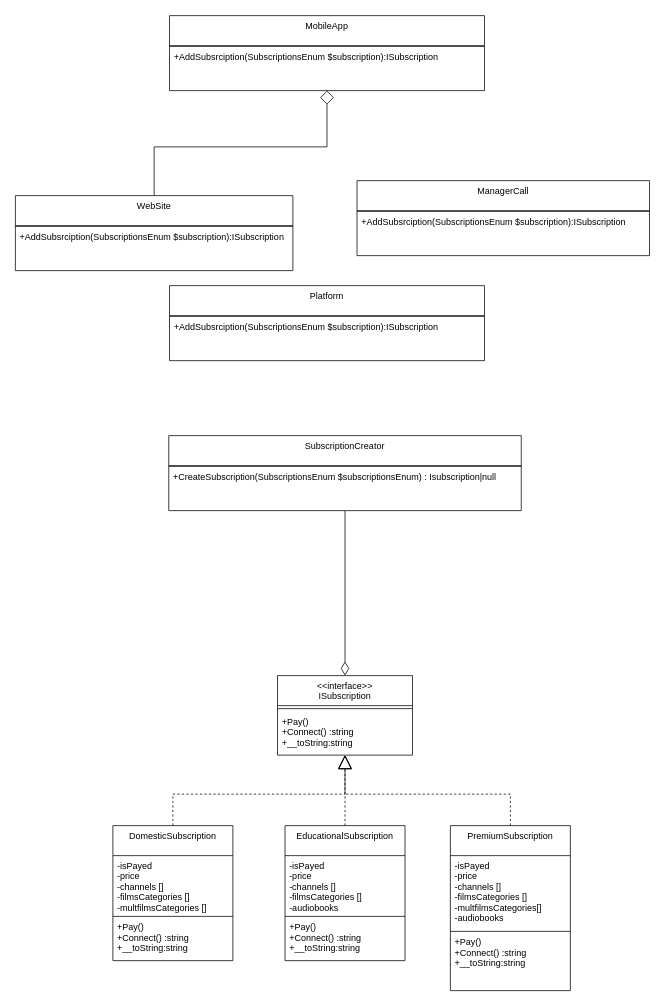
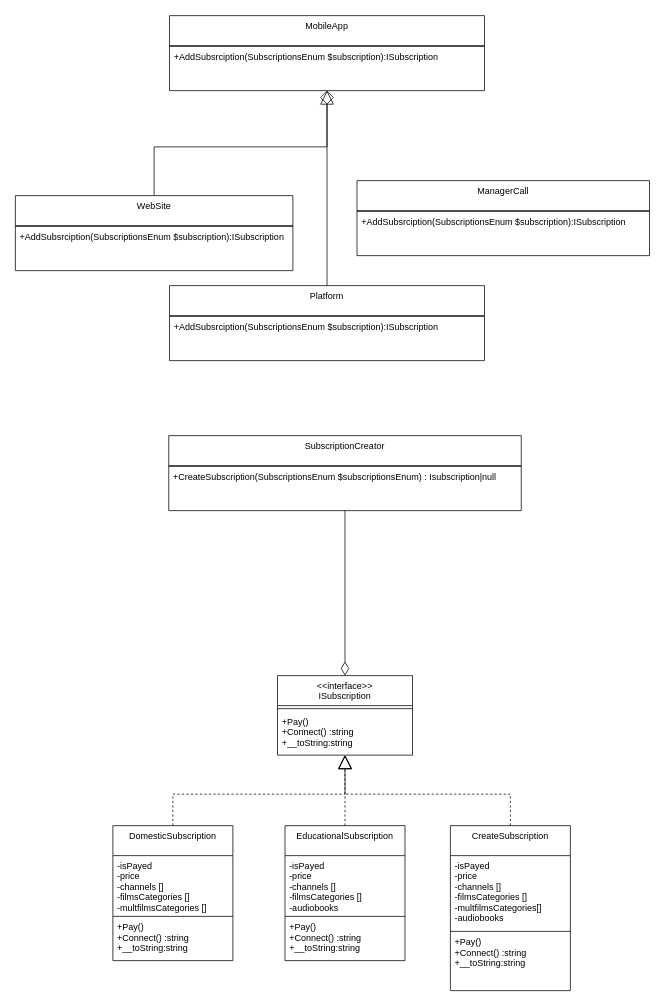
none -> (327, 217)
(510, 836) -> (510, 836)
